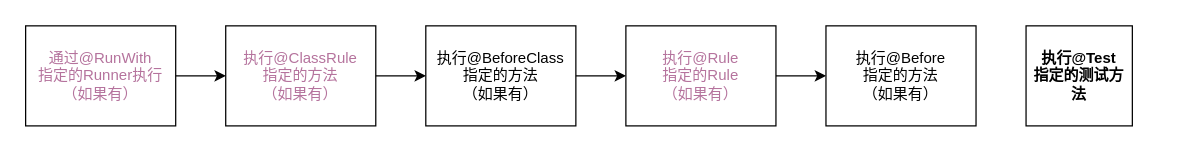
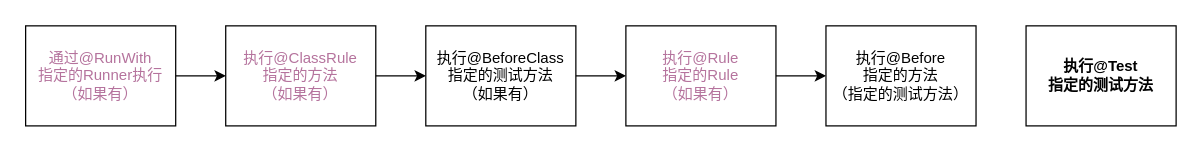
(501, 76) -> (501, 76)
(901, 76) -> (901, 76)
(1079, 76) -> (1101, 76)
